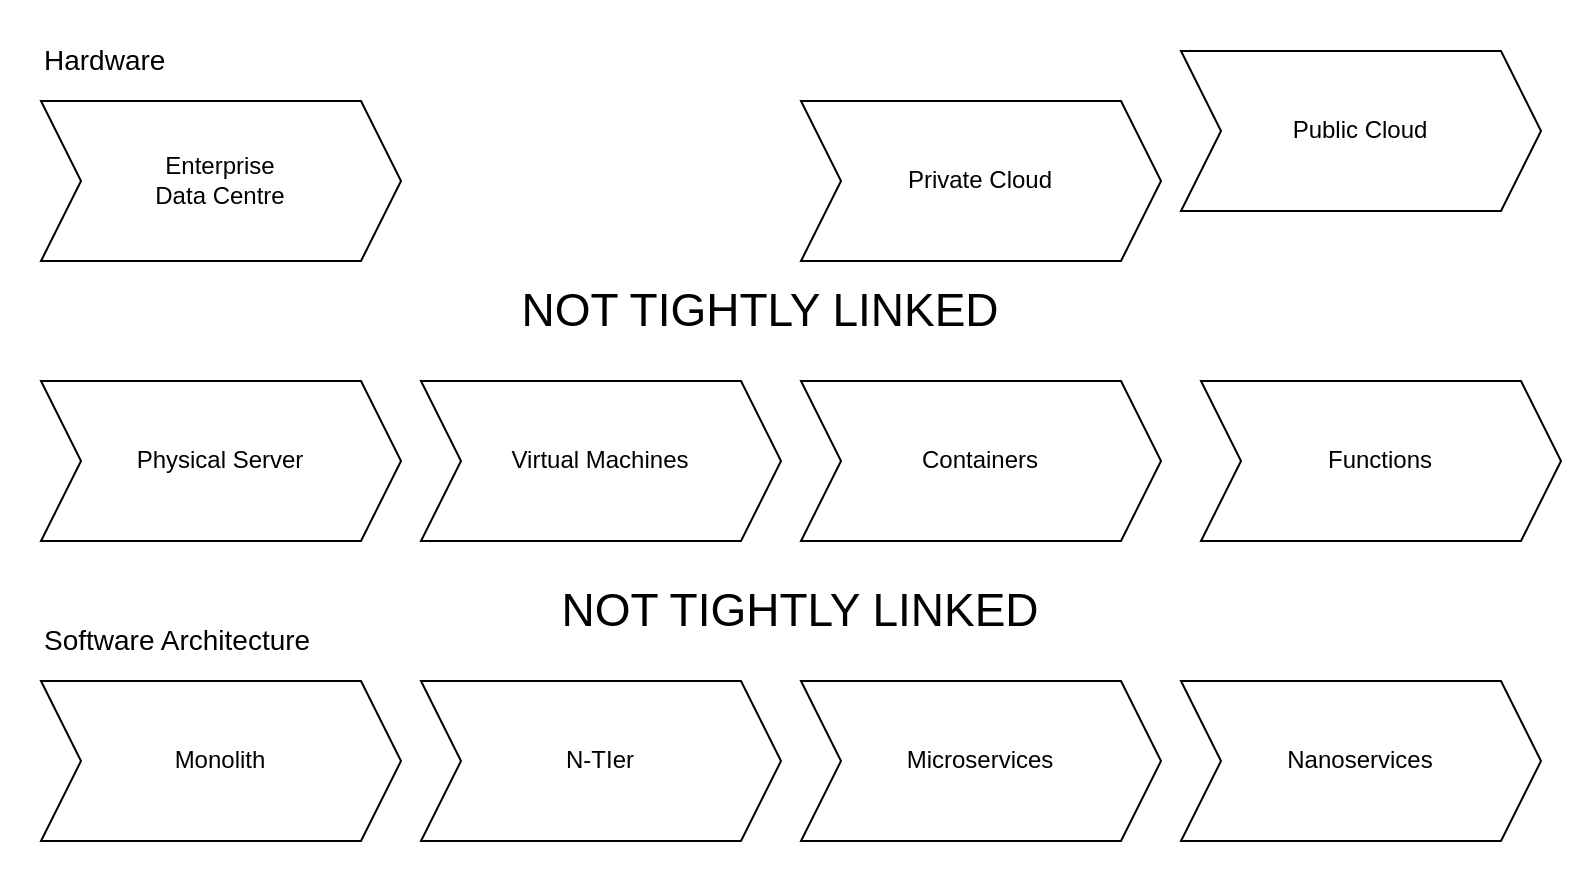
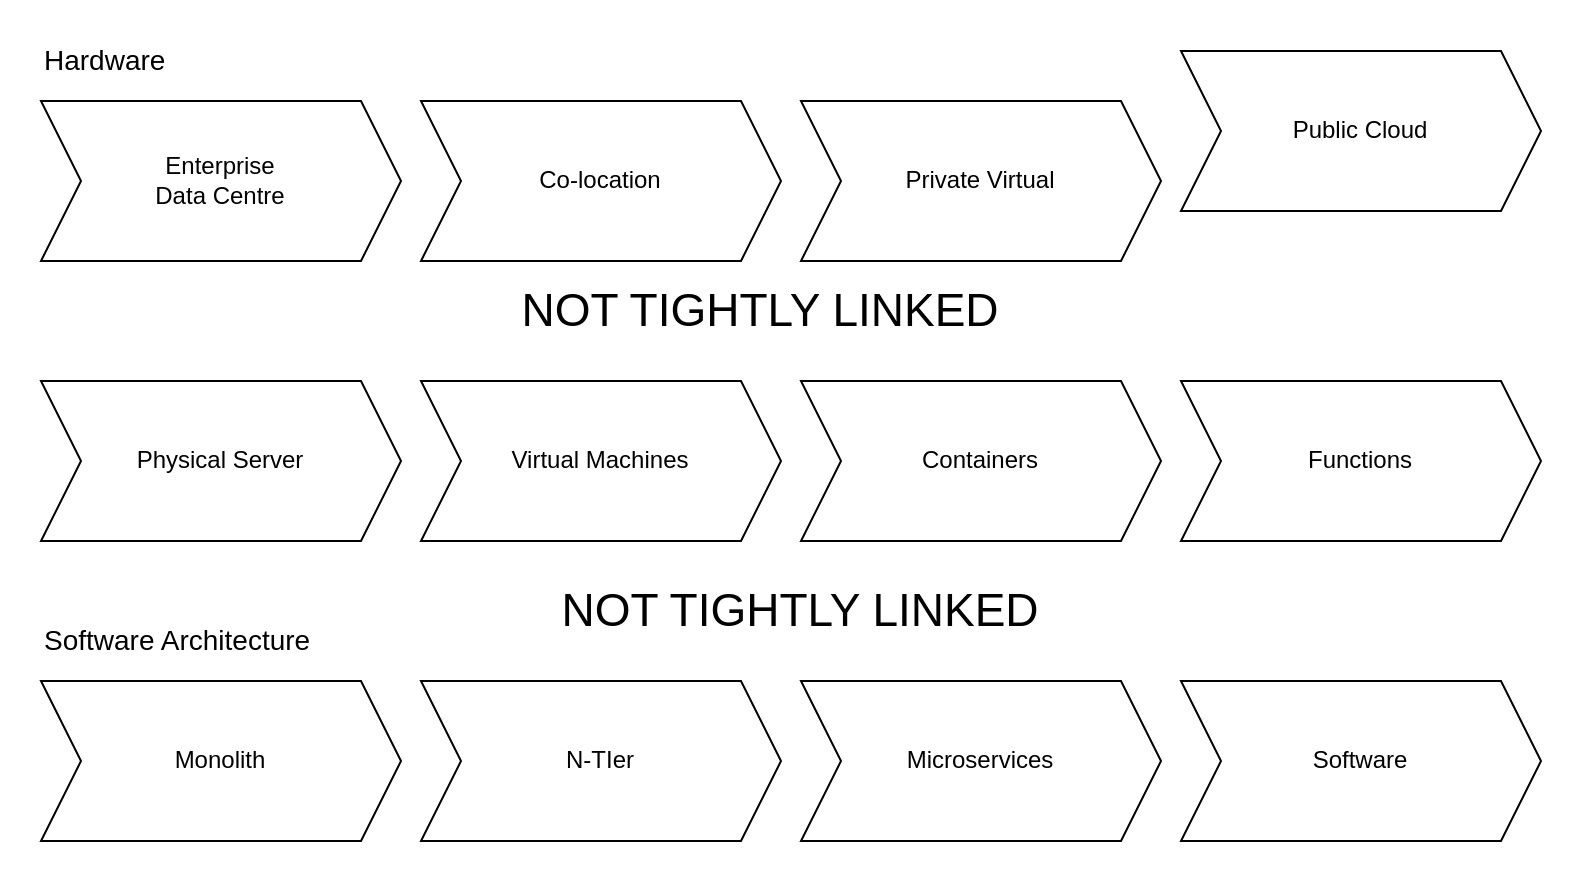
none -> (601, 181)
(981, 181) -> (981, 181)
(1381, 461) -> (1361, 461)
(1361, 761) -> (1361, 761)
